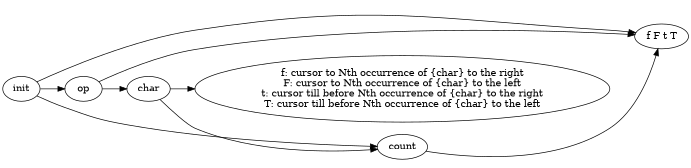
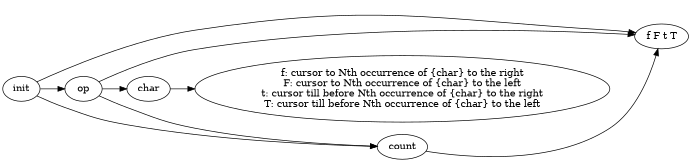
(259, 146) -> (225, 133)
